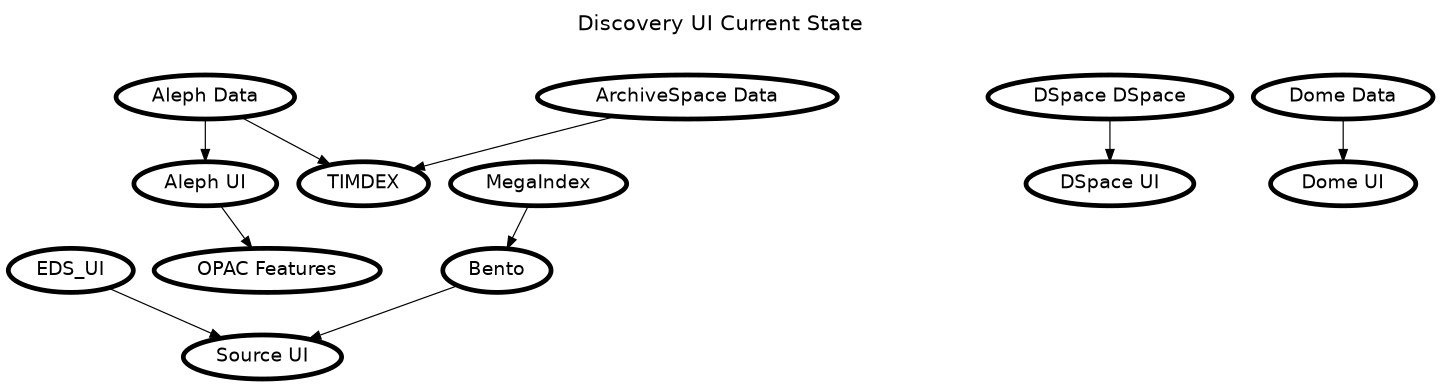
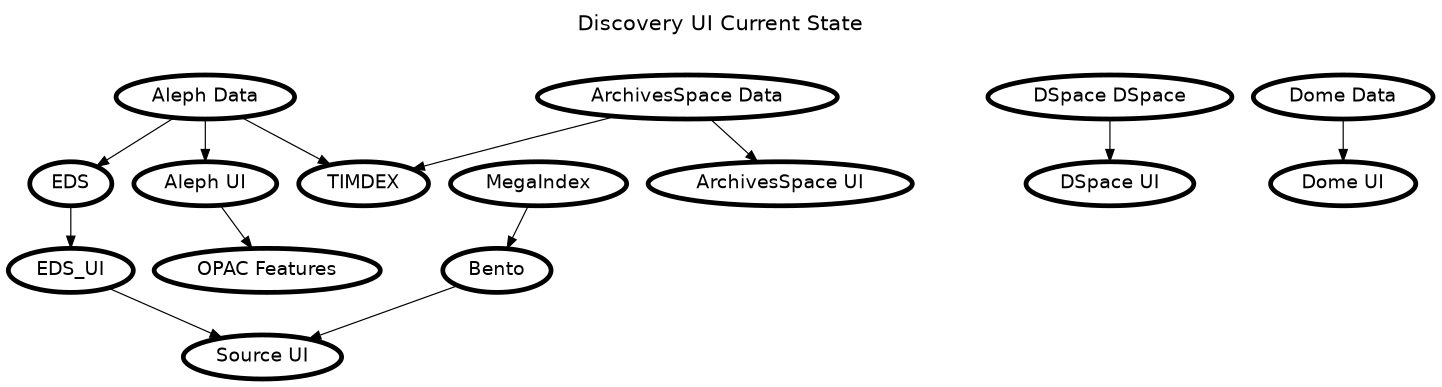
(687, 97) -> (687, 97)
none -> (71, 184)
none -> (780, 184)
